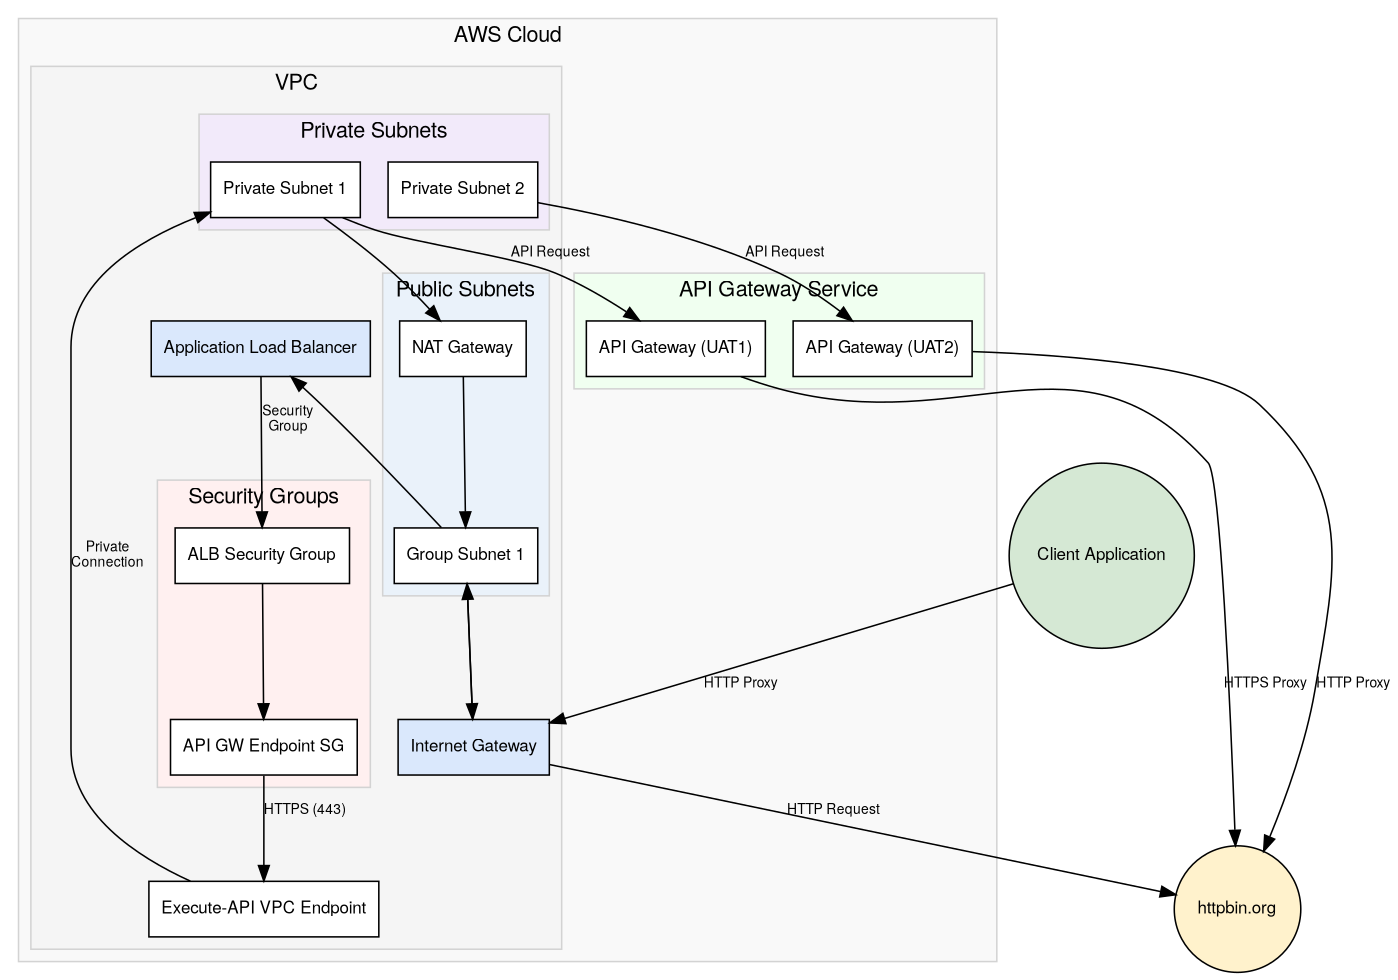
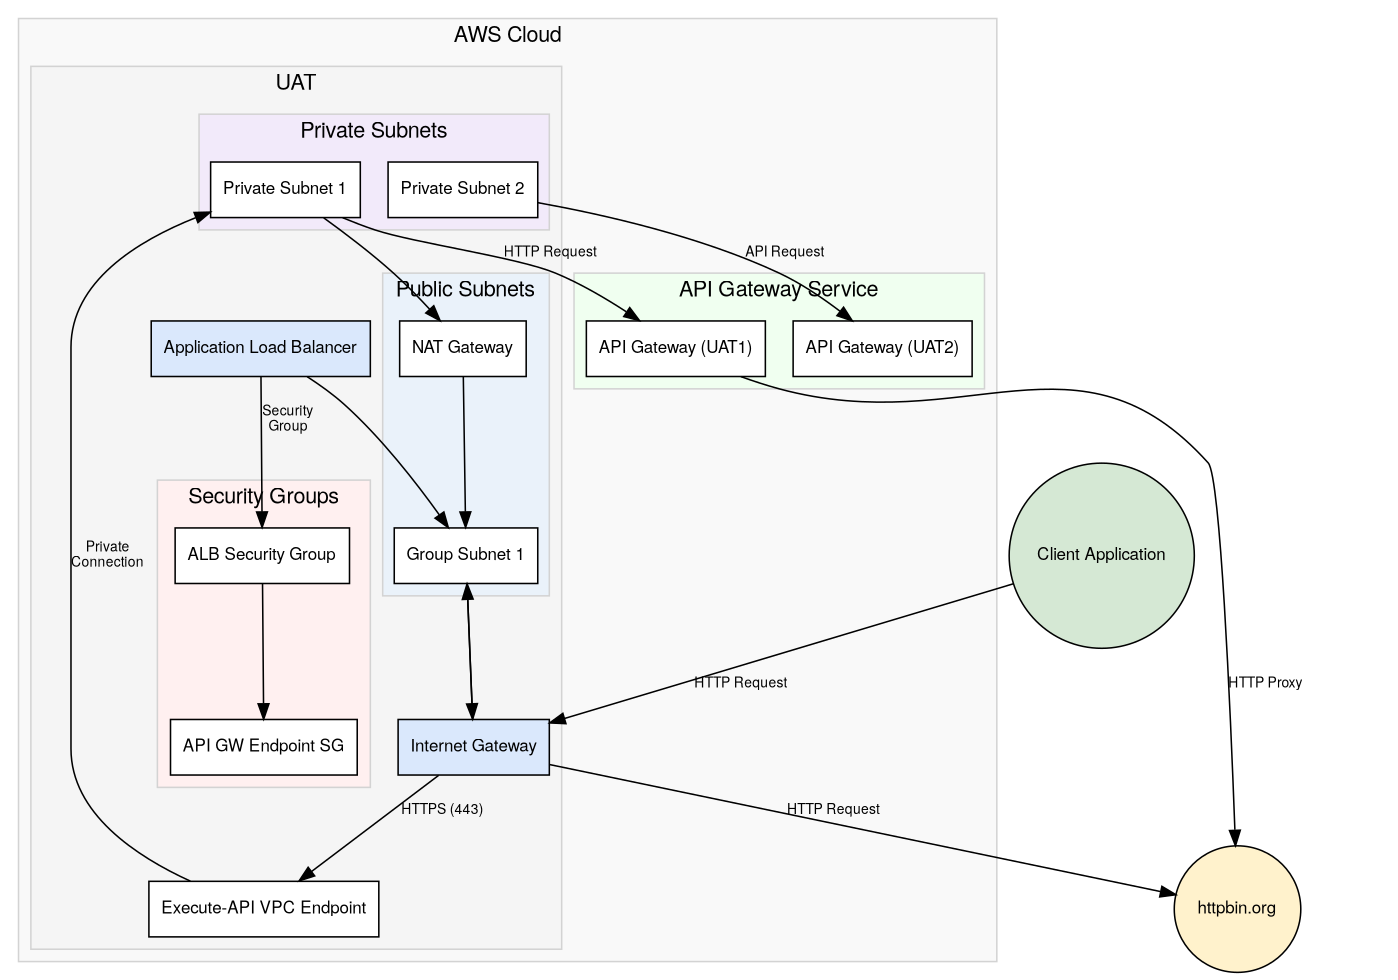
(296, 84) -> (296, 84)
(551, 253) -> (551, 253)
(373, 456) -> (373, 433)
(1311, 470) -> none
(741, 684) -> (741, 684)
(1266, 684) -> (1266, 684)
(264, 821) -> (375, 823)
